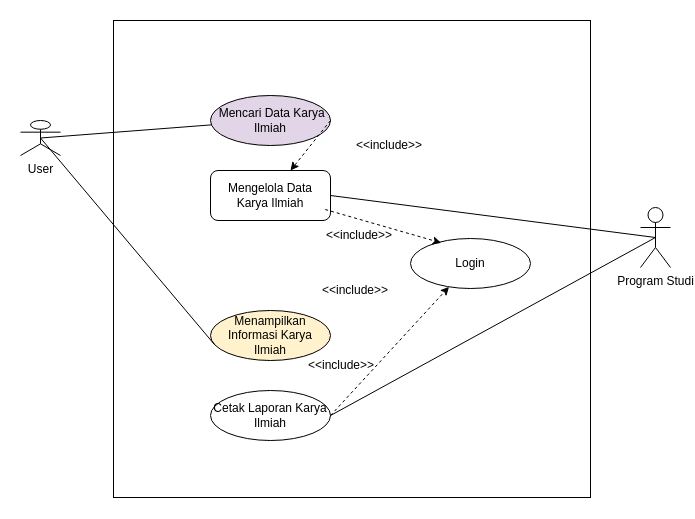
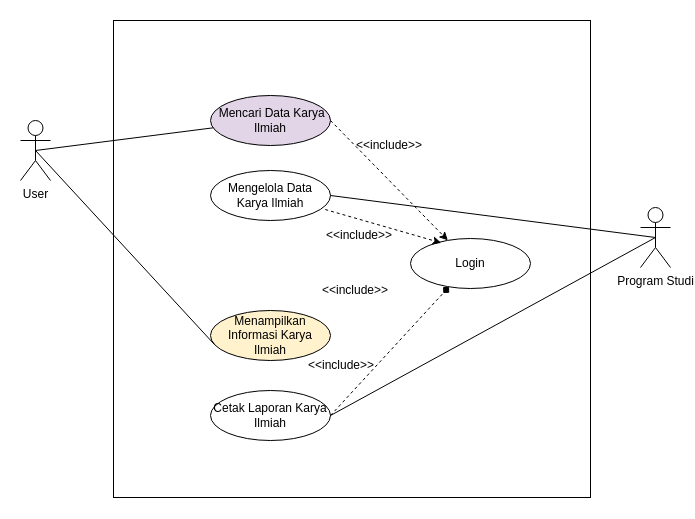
(41, 138) -> (36, 151)
(313, 143) -> (387, 178)
(271, 196) -> (271, 196)
(443, 293) -> (443, 293)
